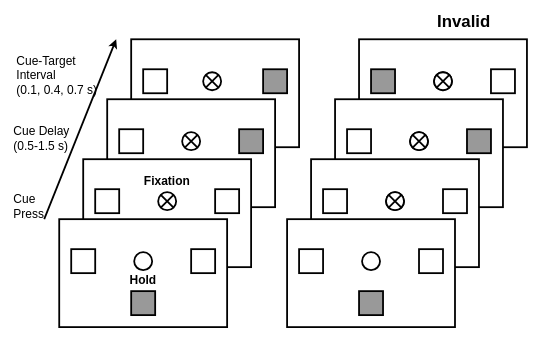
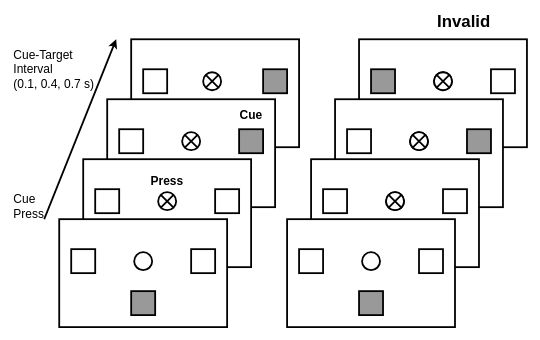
(57, 75) -> (54, 69)
none -> (251, 114)
(45, 138) -> none
(167, 180) -> (167, 180)
(143, 279) -> none
